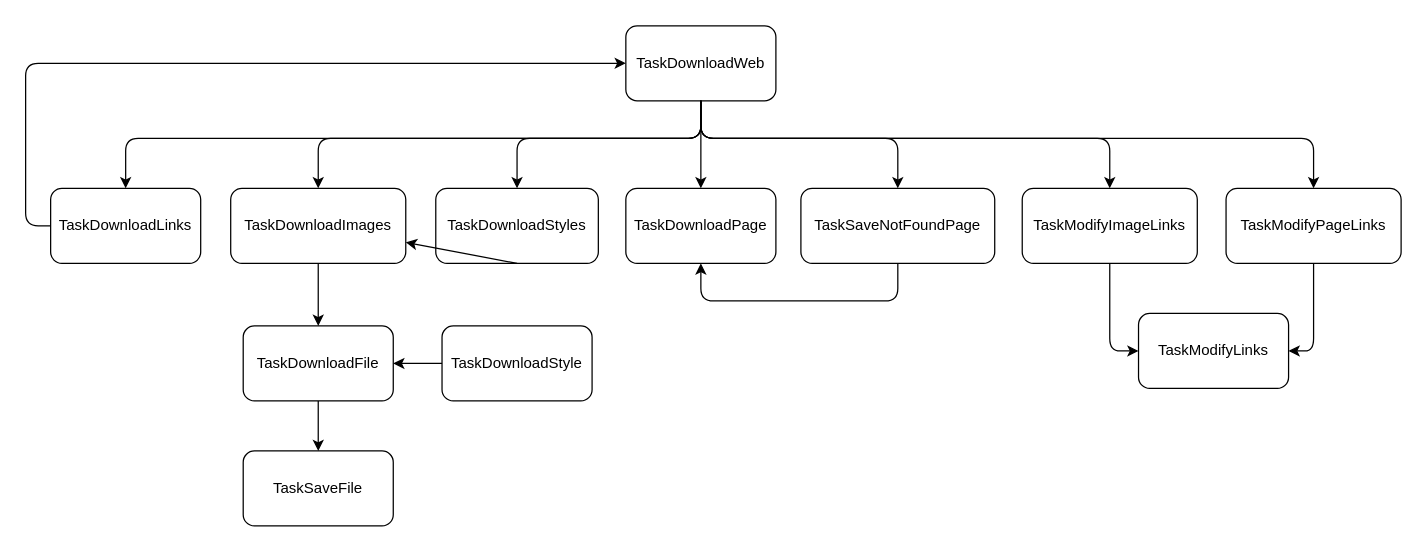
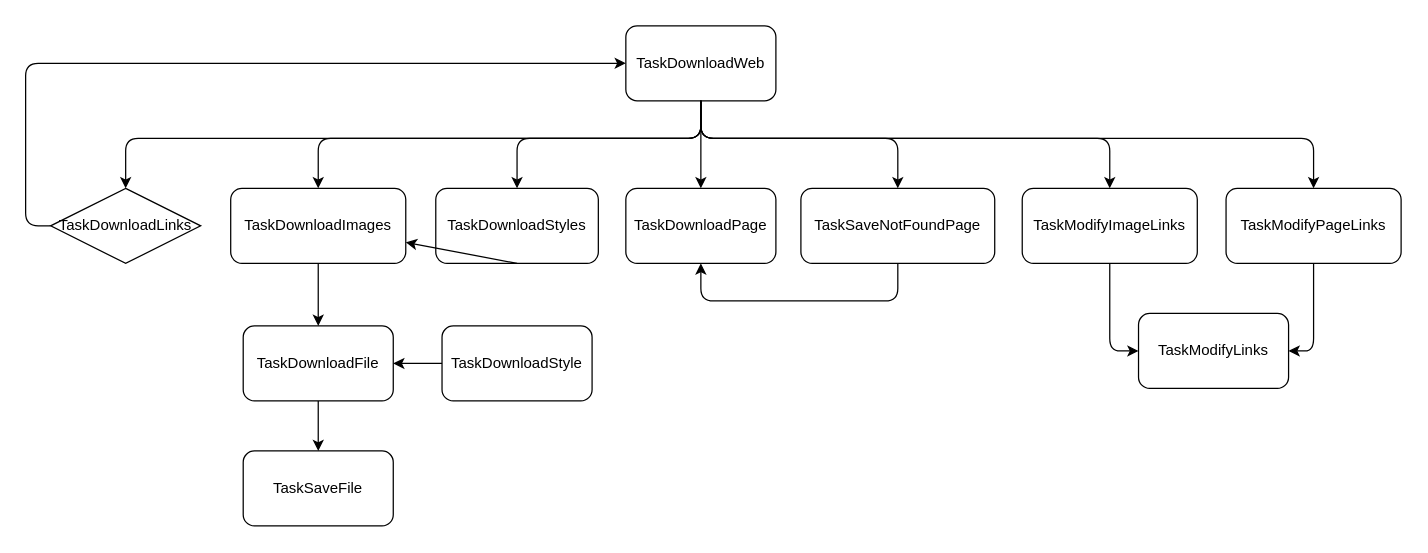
(126, 226) -> (126, 226)
